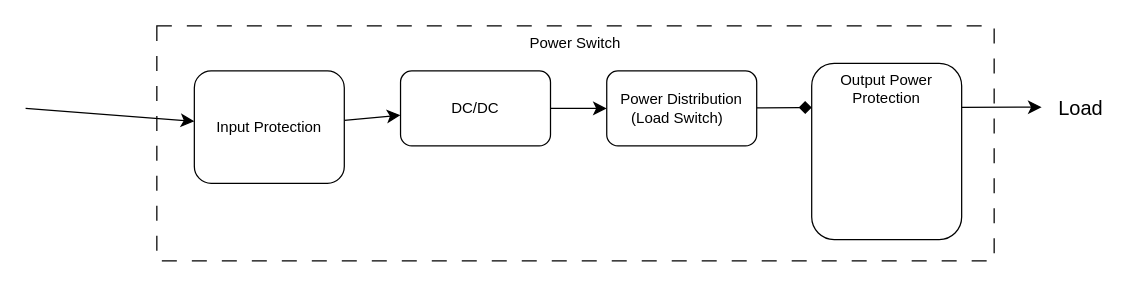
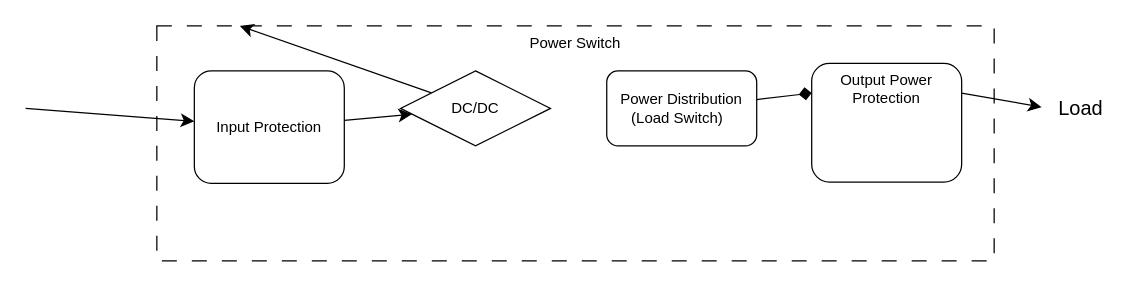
(476, 108) -> (476, 108)
(572, 108) -> (340, 61)
(887, 151) -> (887, 123)
